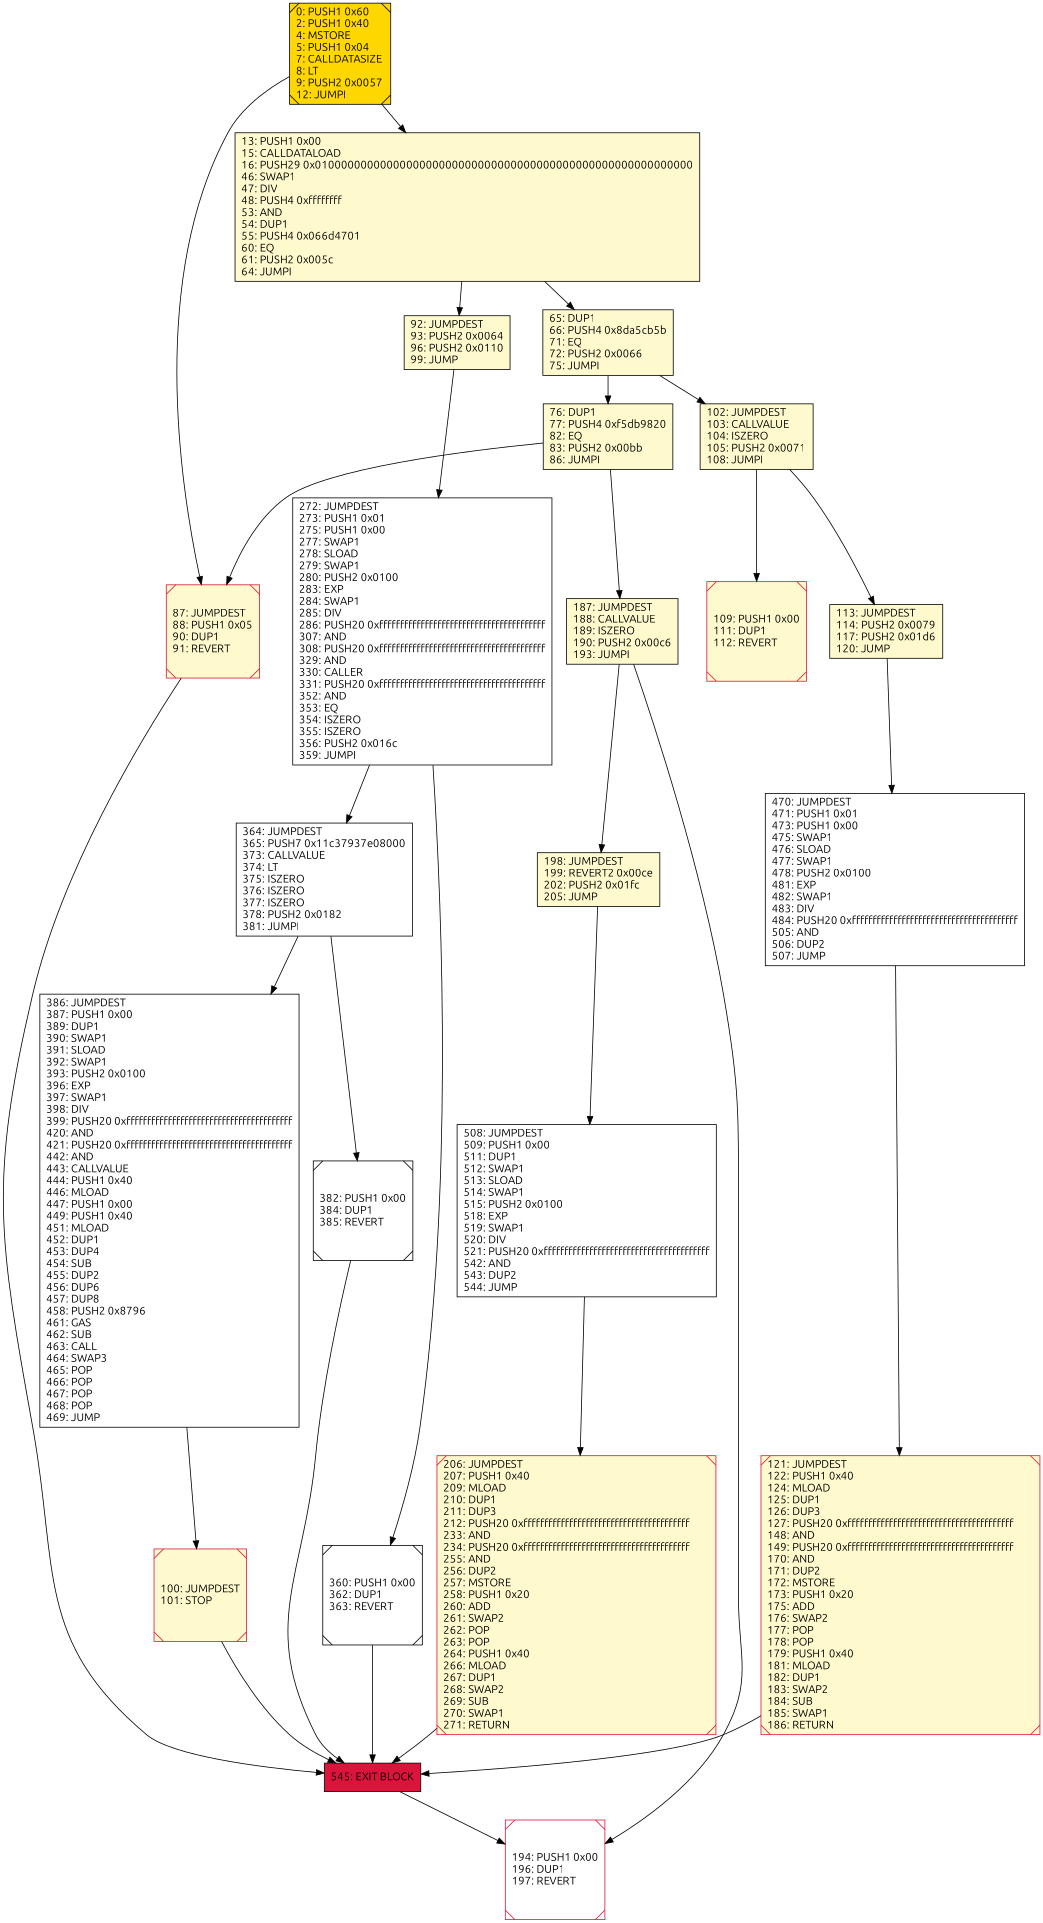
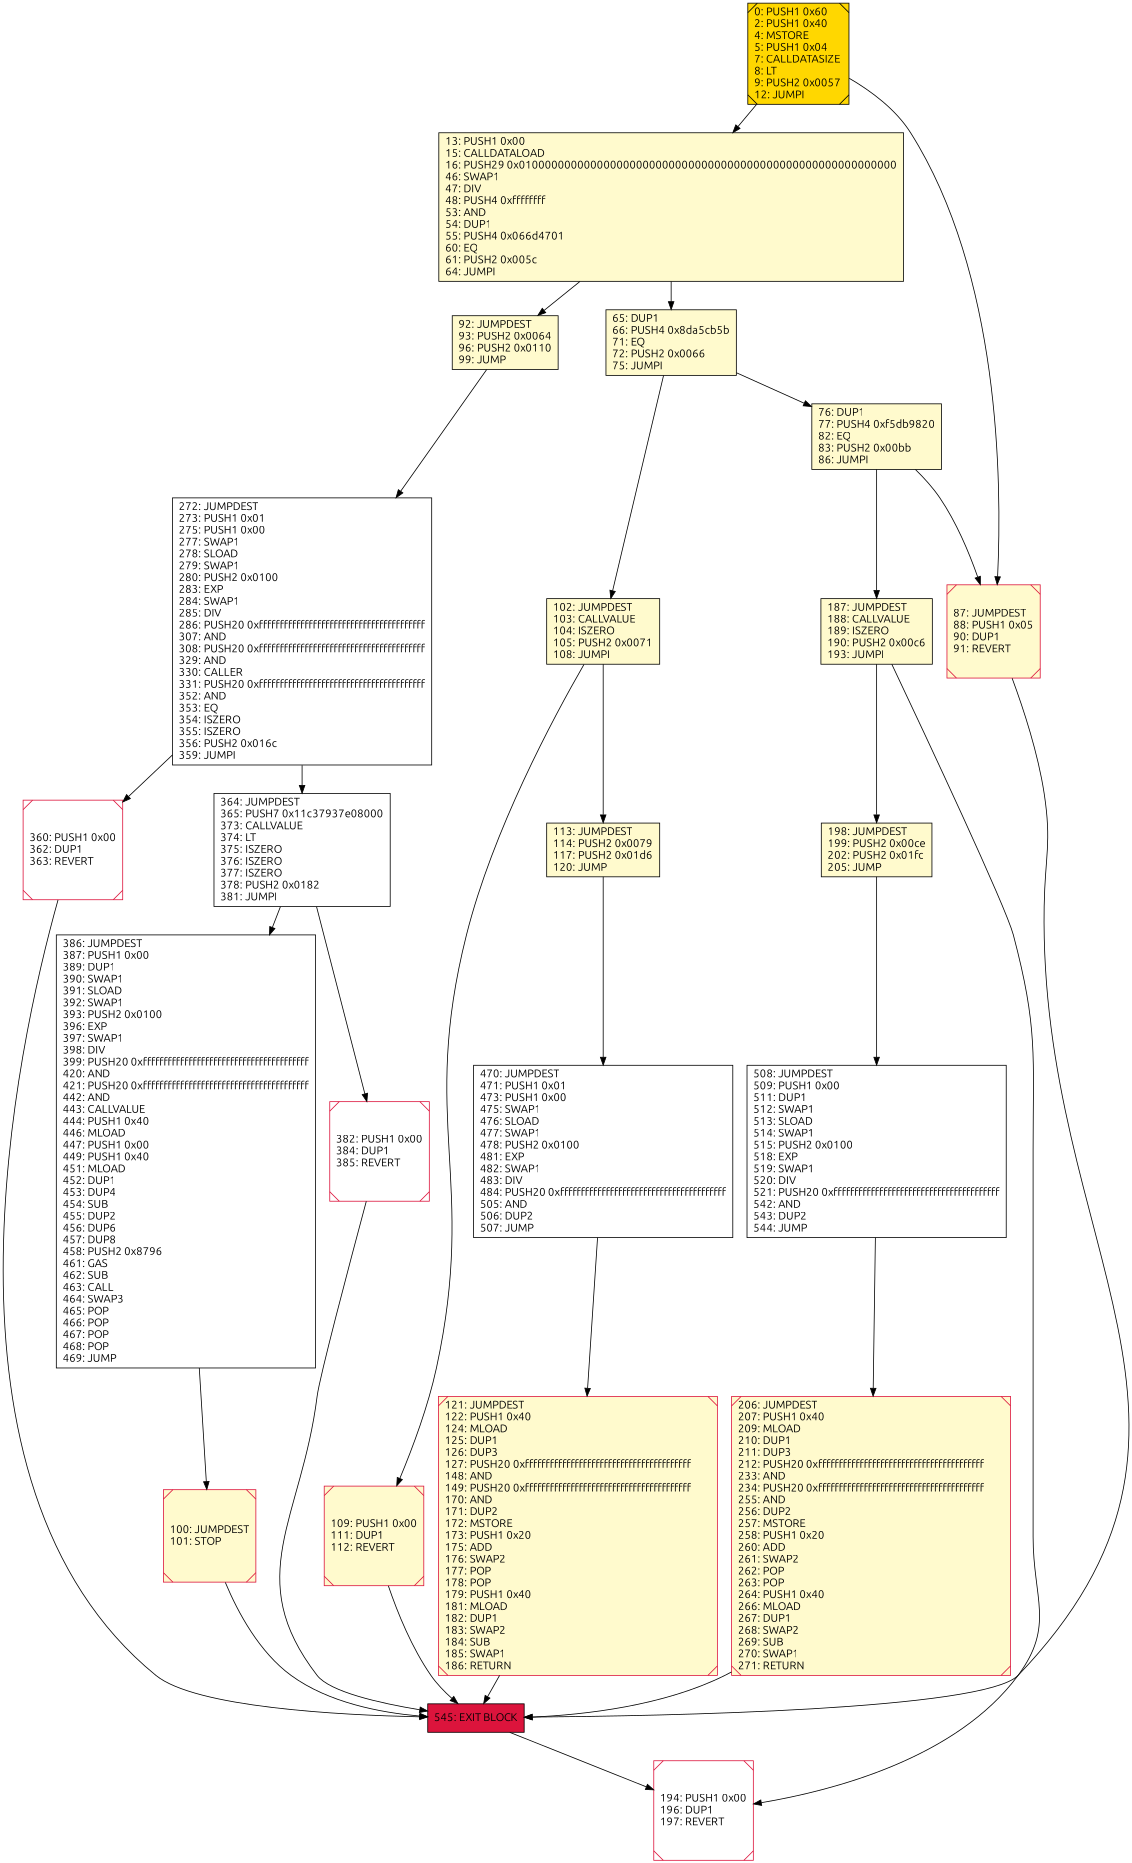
(599, 880) -> (877, 850)
(363, 1211) -> (380, 1151)
(373, 1595) -> (73, 850)
none -> (414, 1646)
